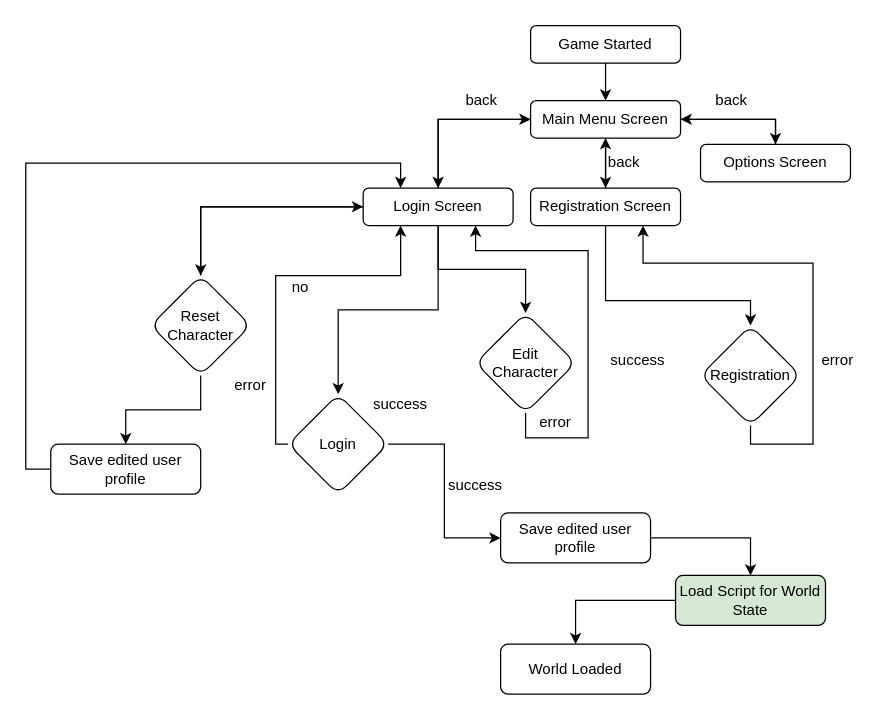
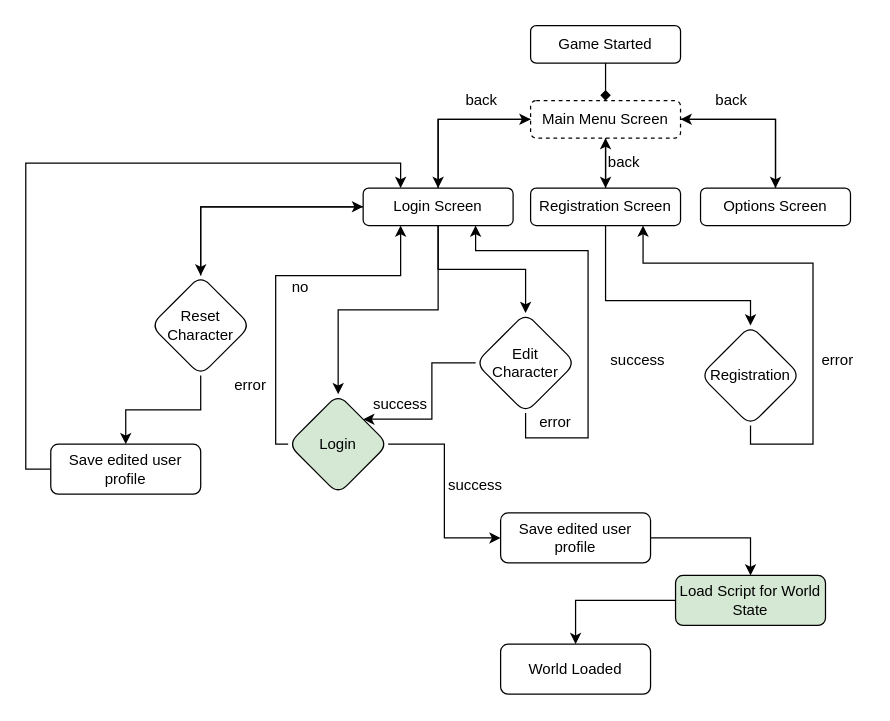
(606, 90) -> (606, 89)
(606, 119) -> (606, 119)
(776, 163) -> (776, 207)
none -> (432, 399)
(338, 444) -> (338, 444)
